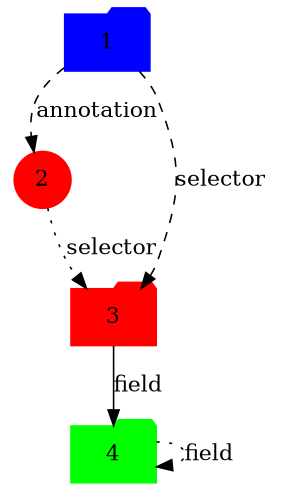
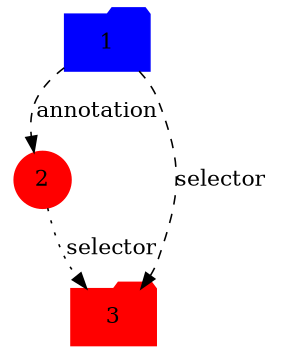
(114, 454) -> none
